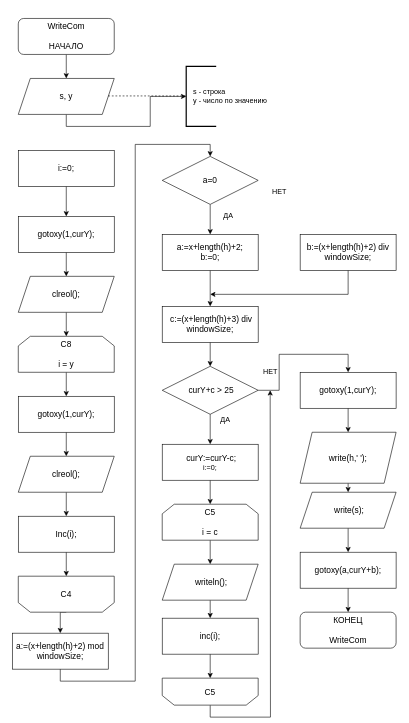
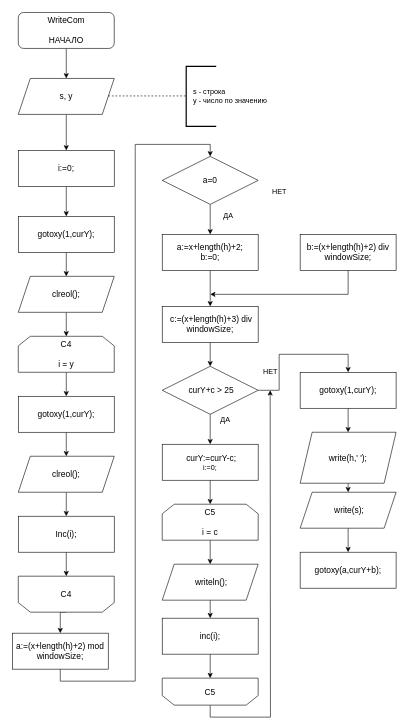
(66, 36) -> (66, 30)
(121, 126) -> (66, 126)
(66, 354) -> (66, 354)
(348, 606) -> none
(348, 630) -> none
